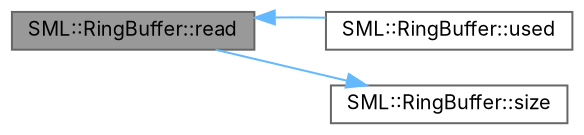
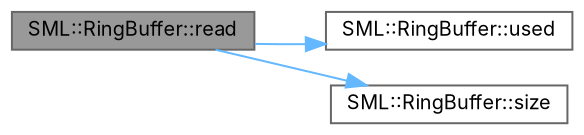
(300, 17) -> (280, 44)
